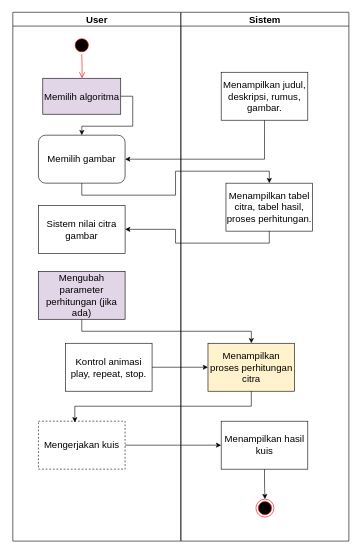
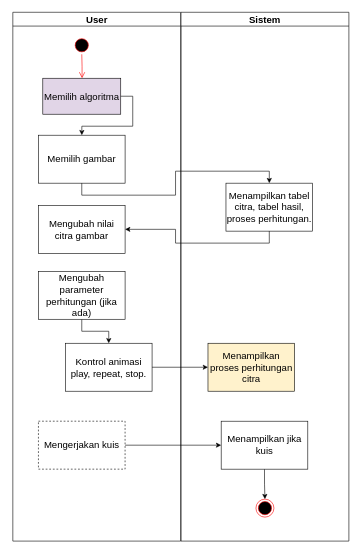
(264, 96) -> none
(264, 140) -> none
(82, 159) -> (82, 159)
(82, 230) -> (82, 230)
(82, 296) -> (82, 296)
(251, 338) -> (109, 338)
(75, 415) -> none
(265, 446) -> (265, 446)
